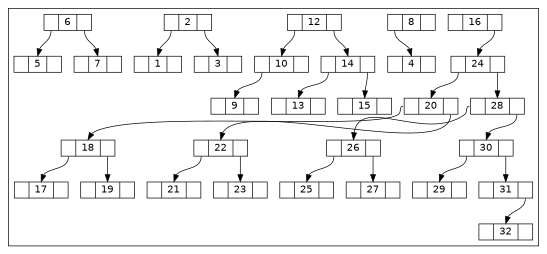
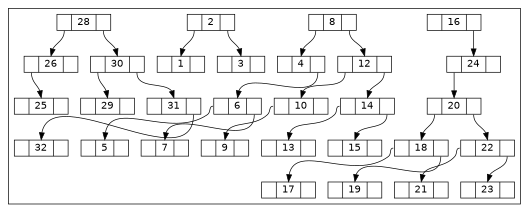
none -> (354, 41)
(497, 82) -> none
none -> (281, 86)
(373, 190) -> none
